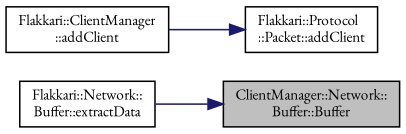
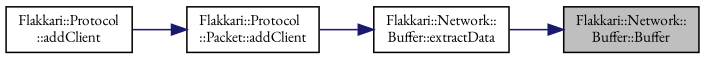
(87, 30) -> (69, 30)
none -> (339, 30)
(311, 104) -> (631, 30)
